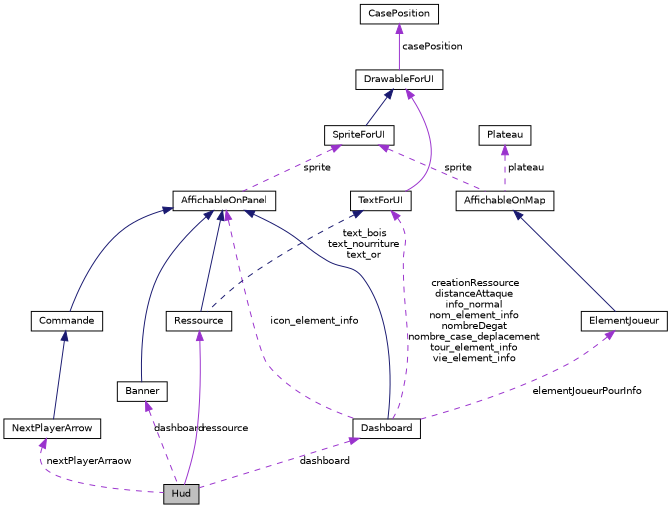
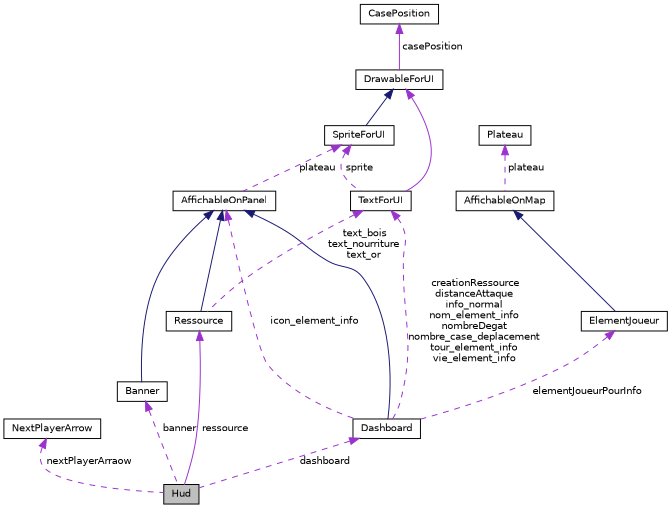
(316, 168) -> (316, 168)
(437, 170) -> (344, 175)
(277, 258) -> (277, 258)
(67, 321) -> none
(178, 429) -> (178, 429)
